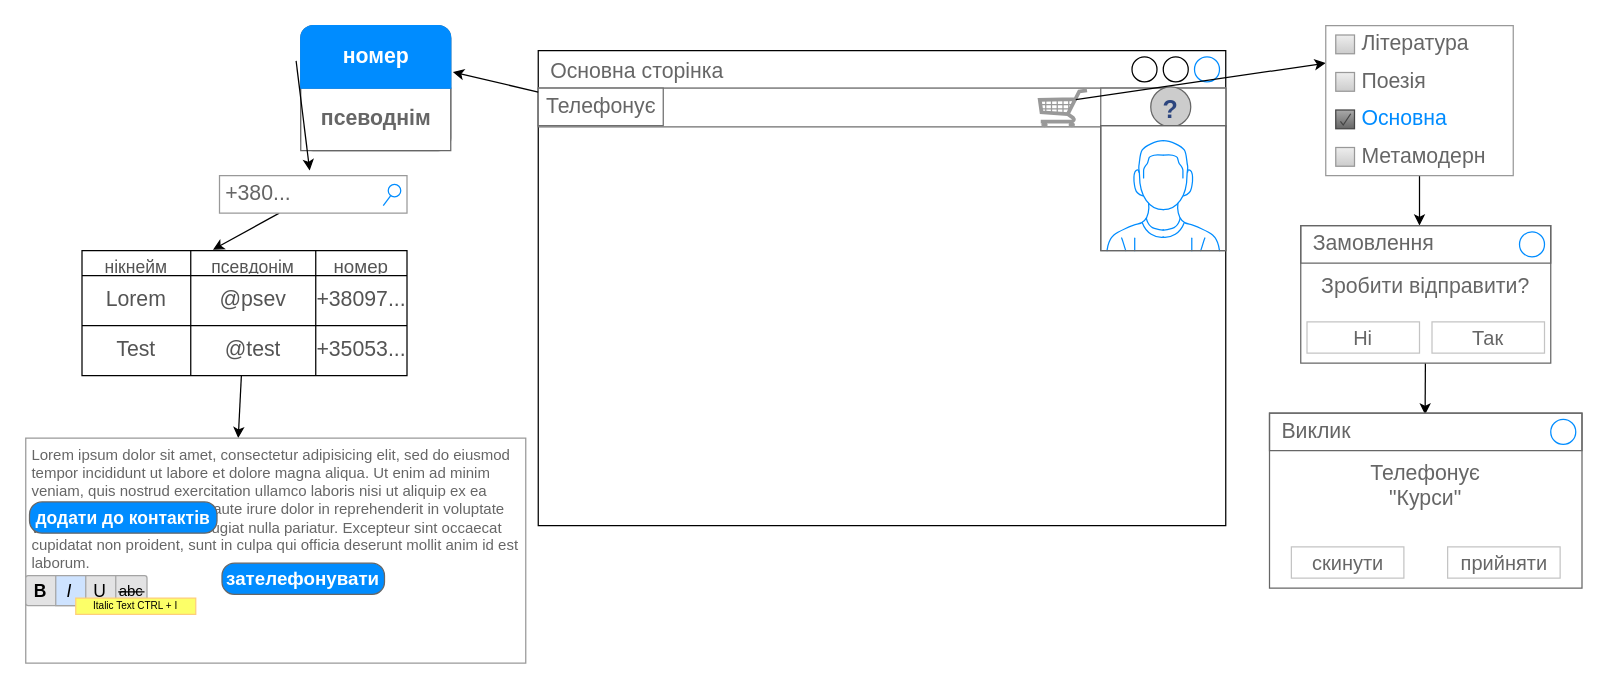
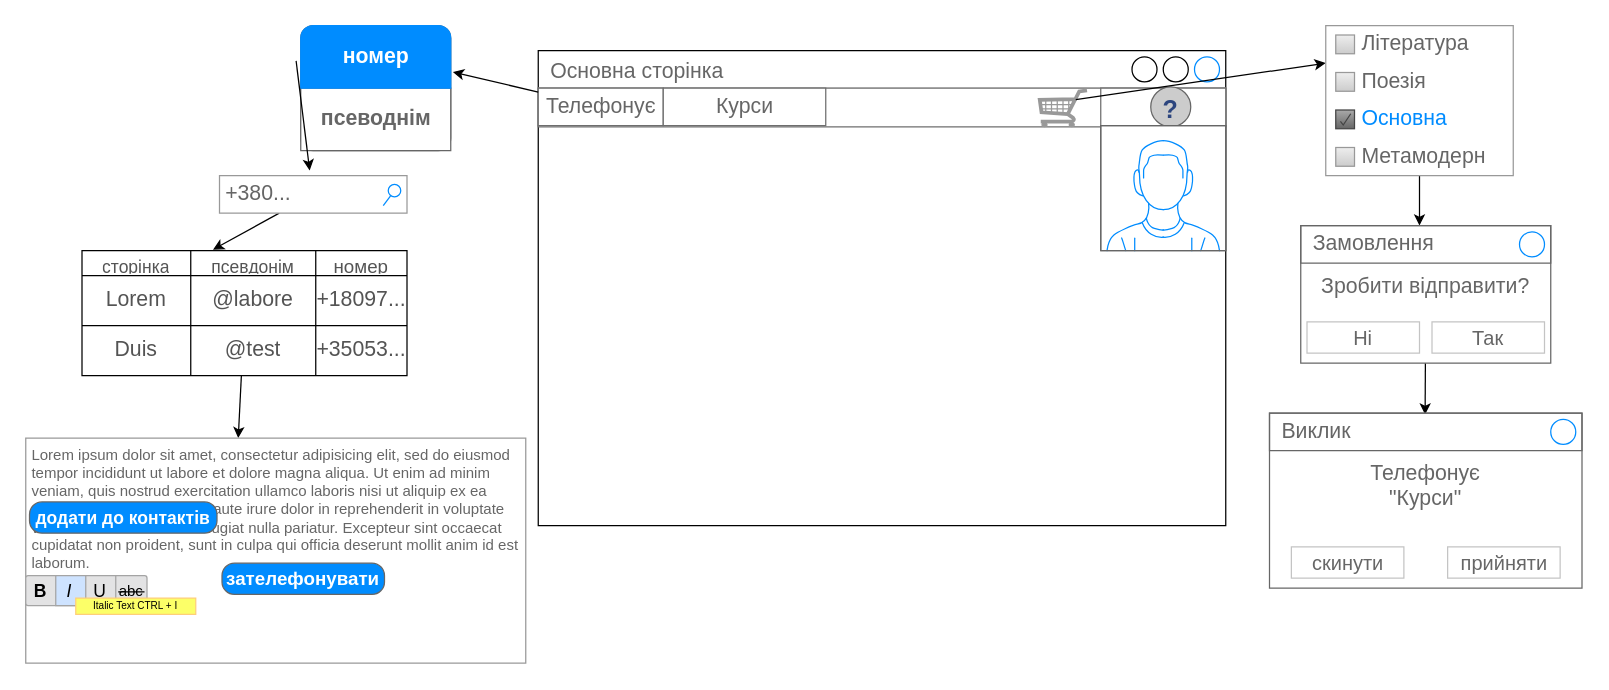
none -> (744, 107)
(136, 263) -> (136, 263)
(253, 301) -> (253, 301)
(361, 301) -> (361, 301)
(136, 351) -> (136, 351)
